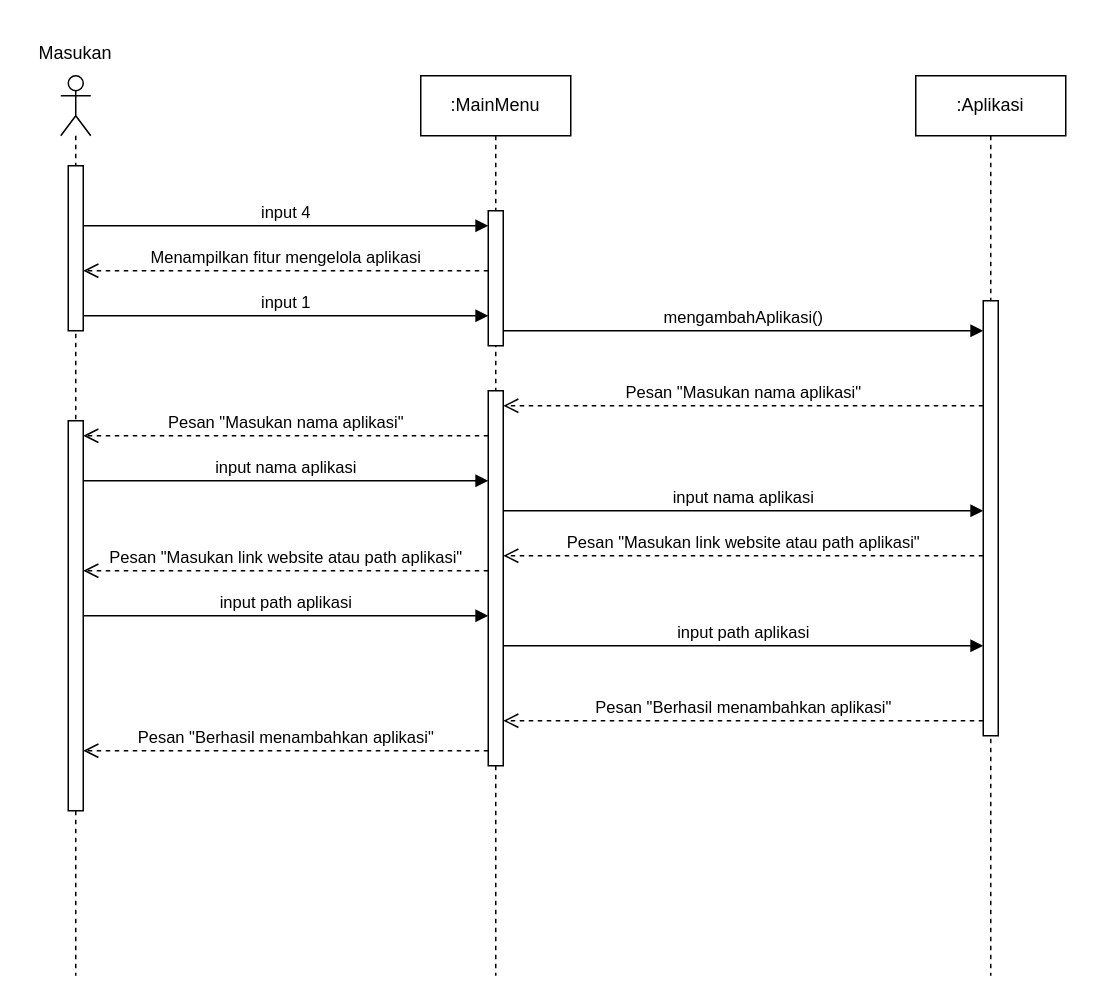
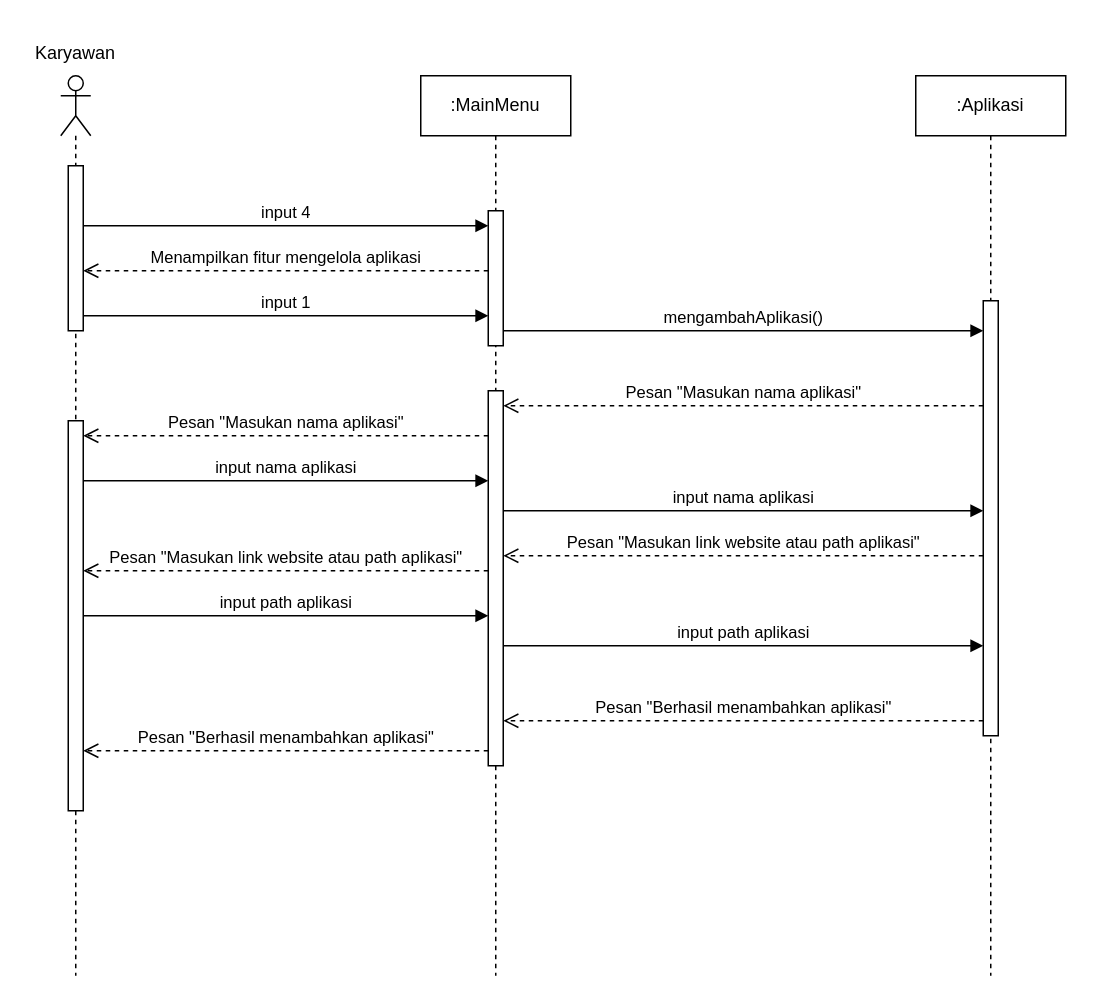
(76, 53) -> (76, 53)
